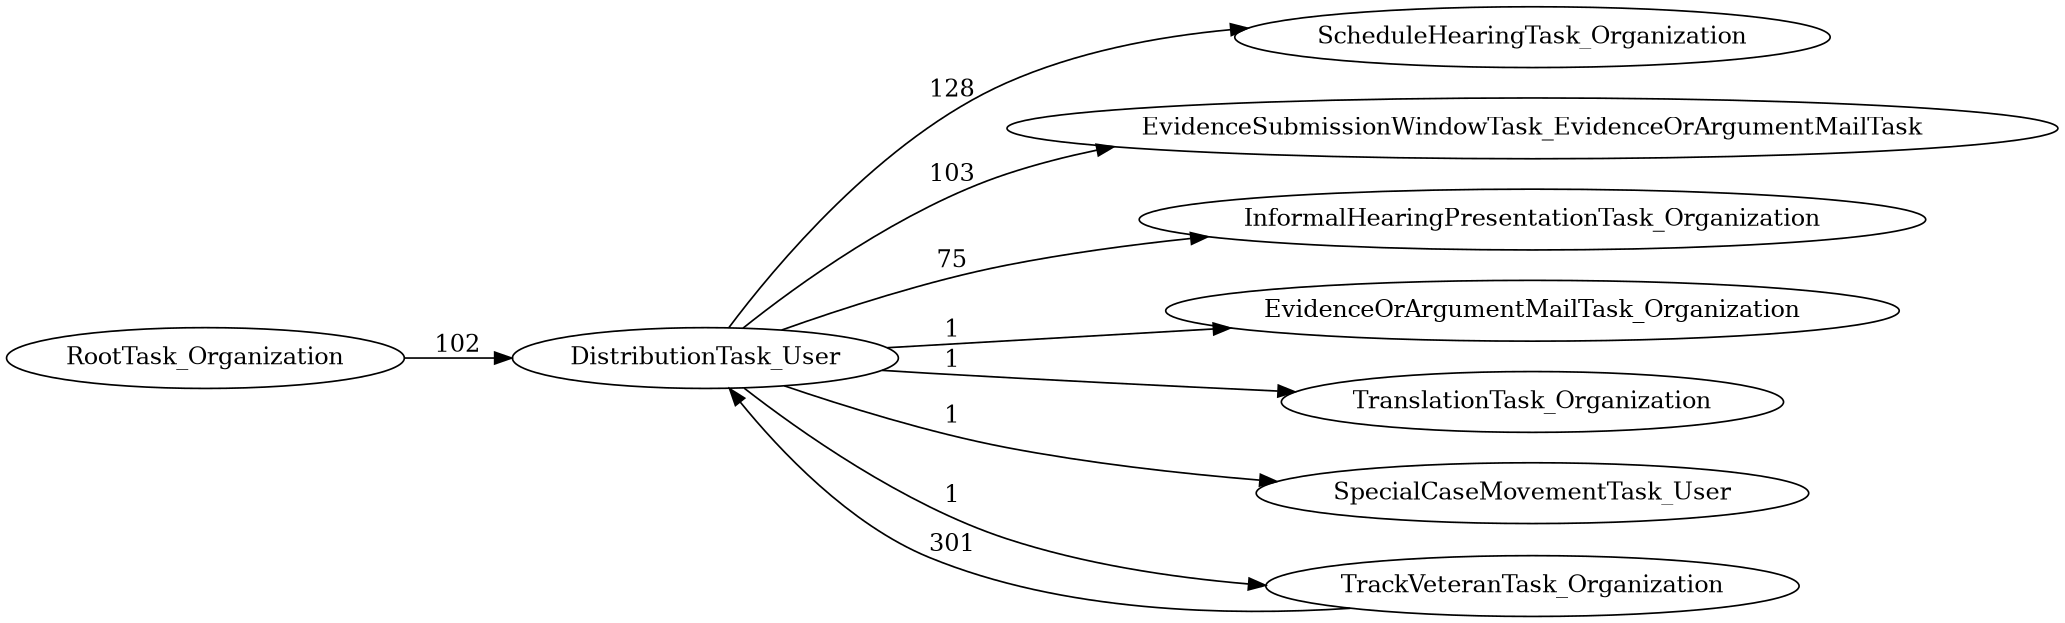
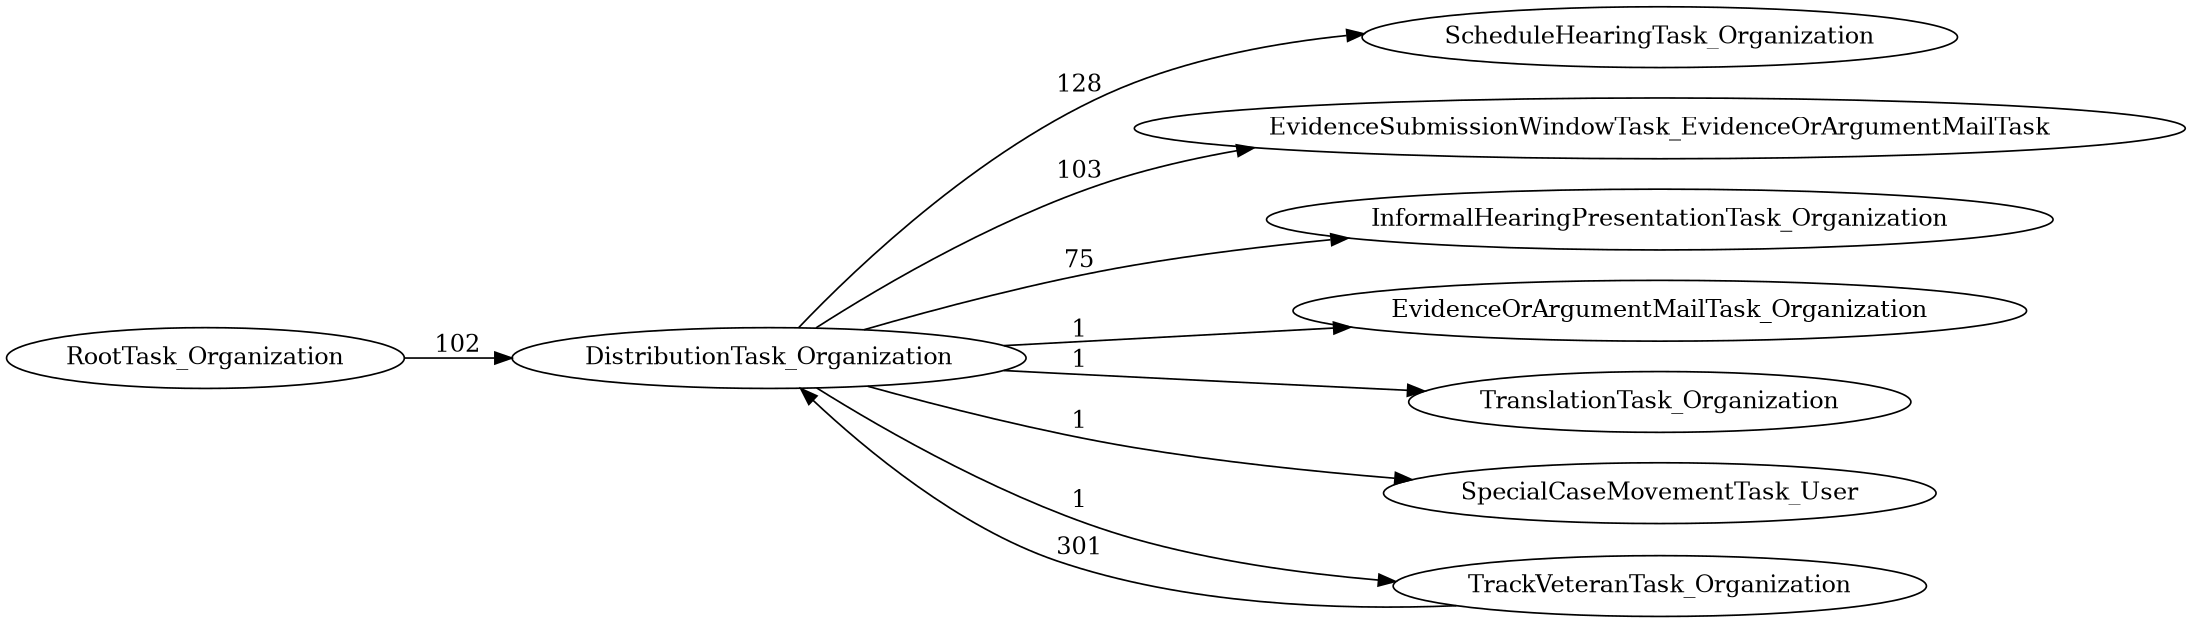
(705, 358) -> (769, 358)
